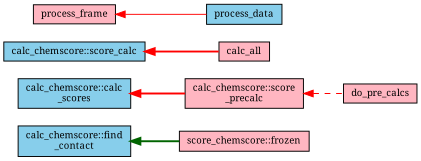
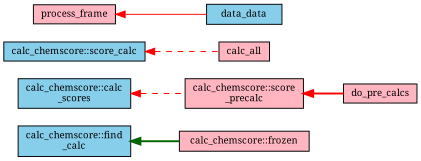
(244, 14) -> (244, 14)
(187, 52) -> (187, 52)
(163, 94) -> (163, 94)
(328, 94) -> (328, 94)
(74, 141) -> (74, 141)
(244, 141) -> (244, 141)
